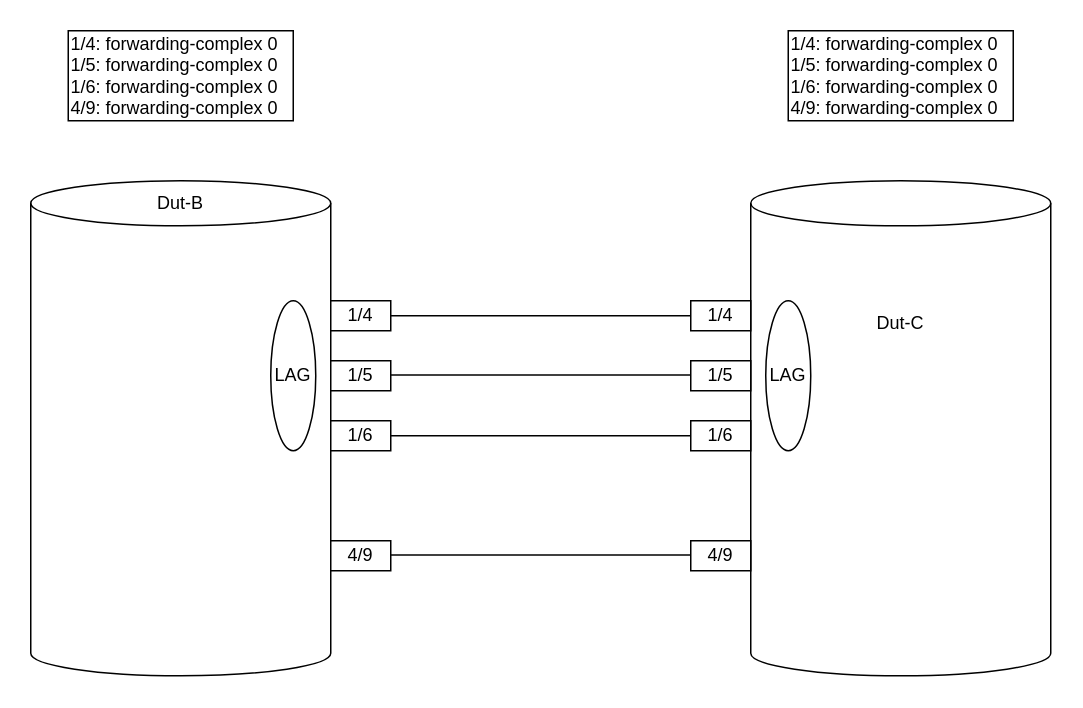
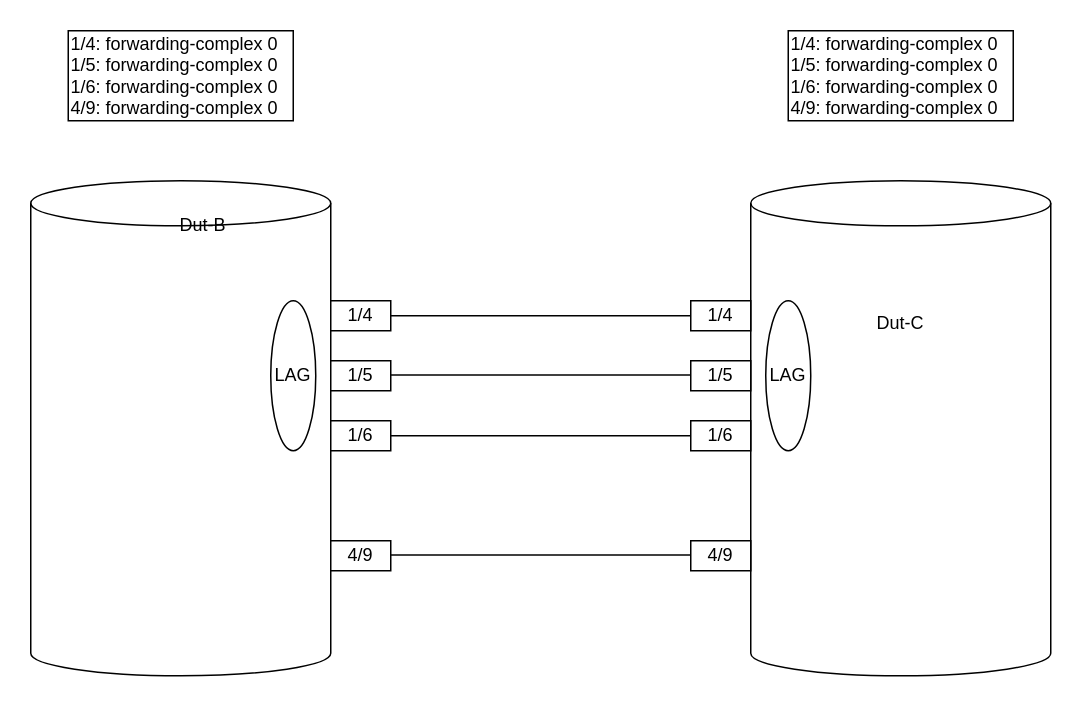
(181, 203) -> (203, 226)
